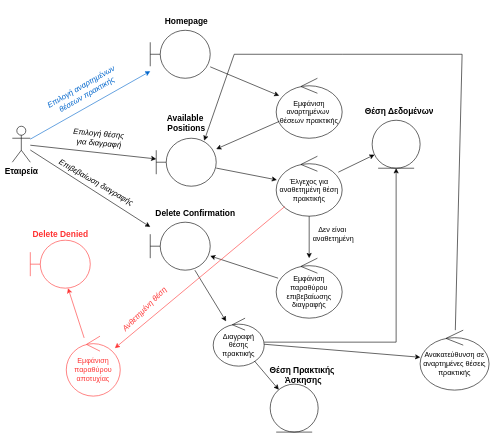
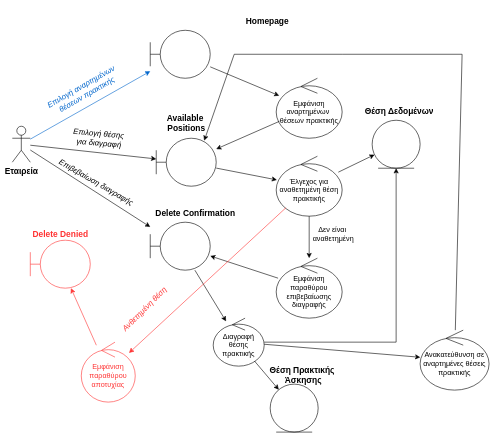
(186, 21) -> (267, 21)
(93, 366) -> (108, 372)
